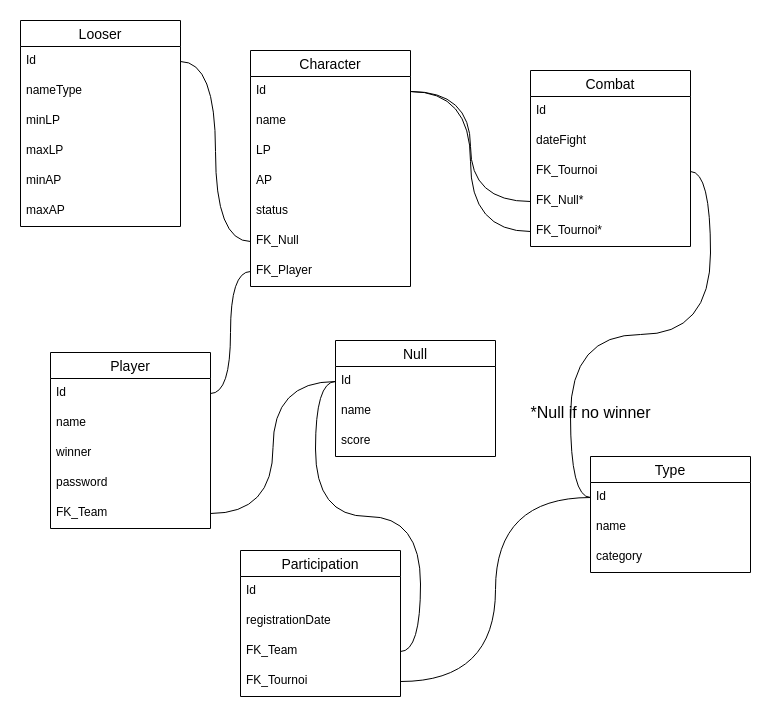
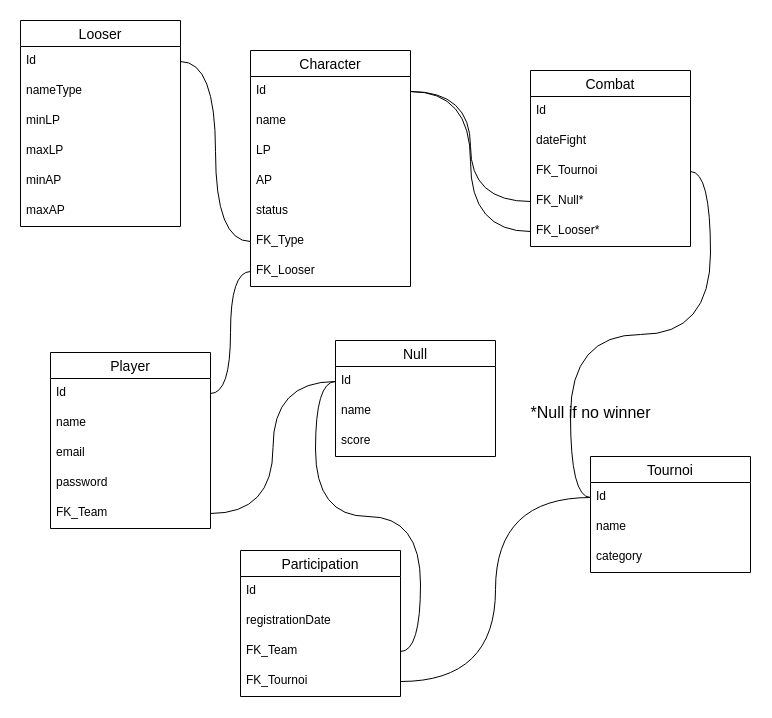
(571, 230) -> (570, 230)
(276, 240) -> (280, 240)
(285, 270) -> (286, 270)
(75, 452) -> (70, 452)
(670, 470) -> (670, 470)
